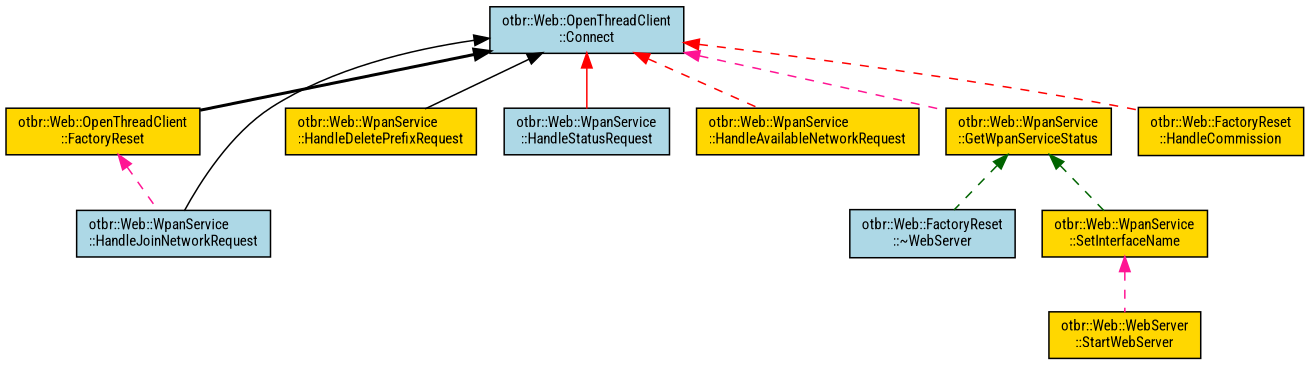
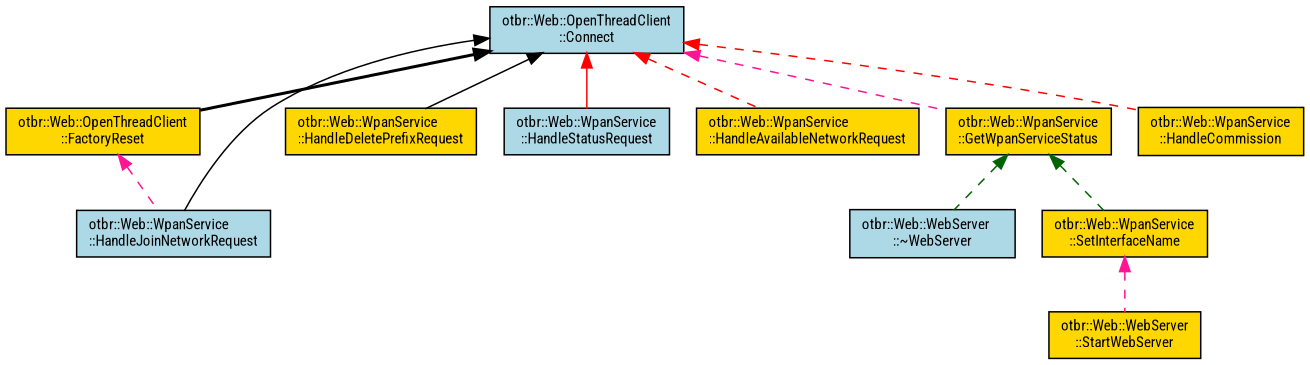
(1221, 131) -> (1221, 131)
(932, 234) -> (932, 234)
